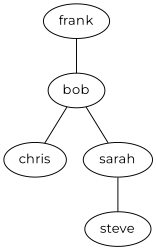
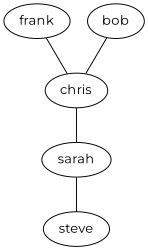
(77, 56) -> (57, 56)
(97, 125) -> (76, 125)
